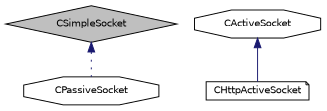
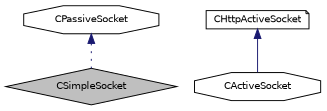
(91, 64) -> (91, 56)
(258, 65) -> (258, 56)
